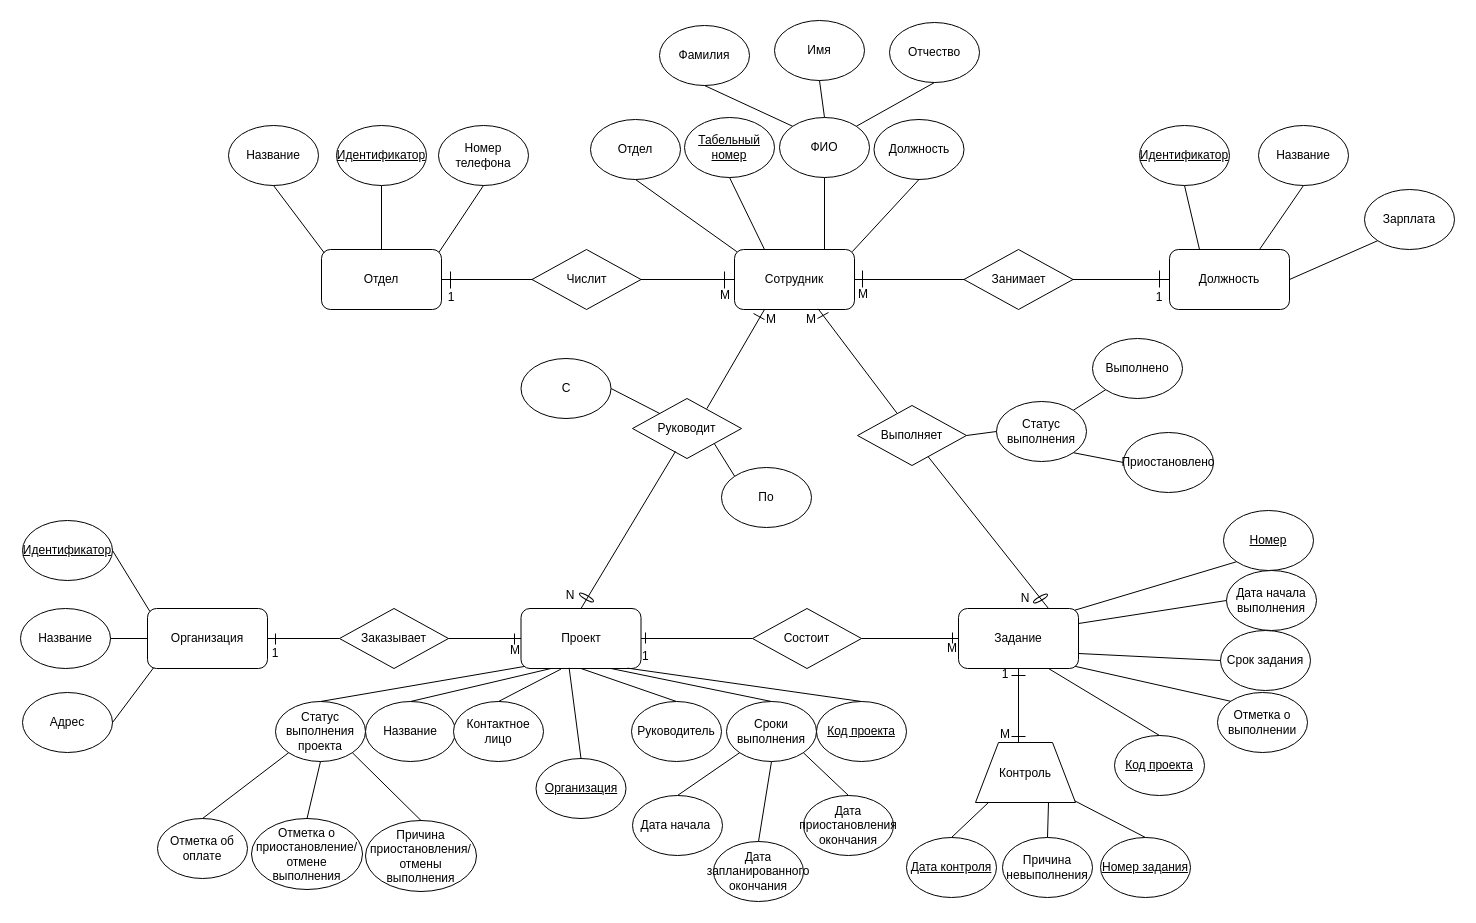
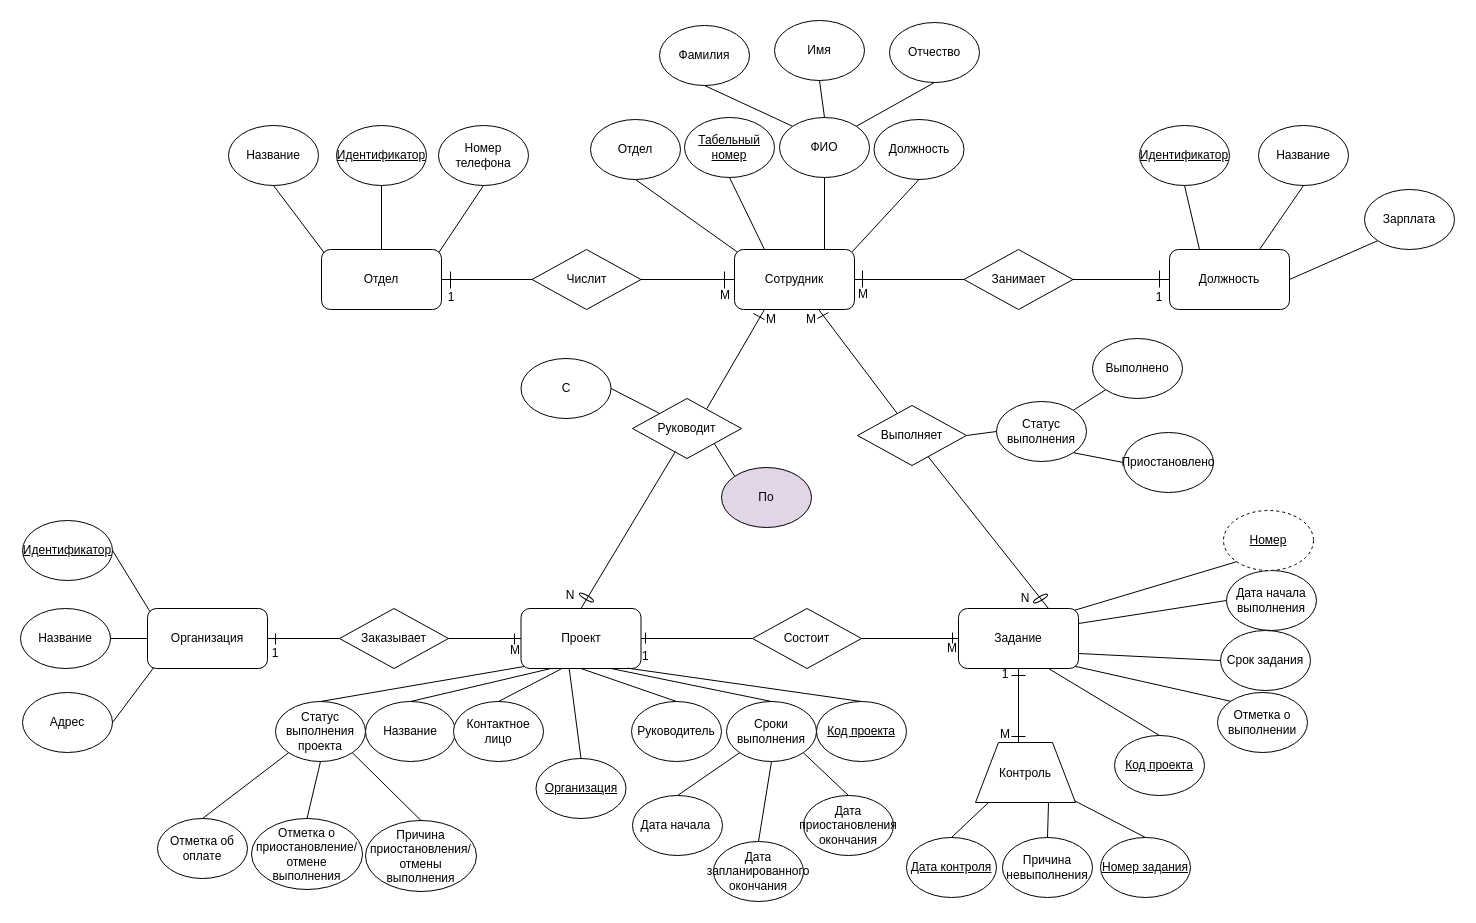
(767, 498) -> (767, 498)
(1269, 541) -> (1269, 541)
